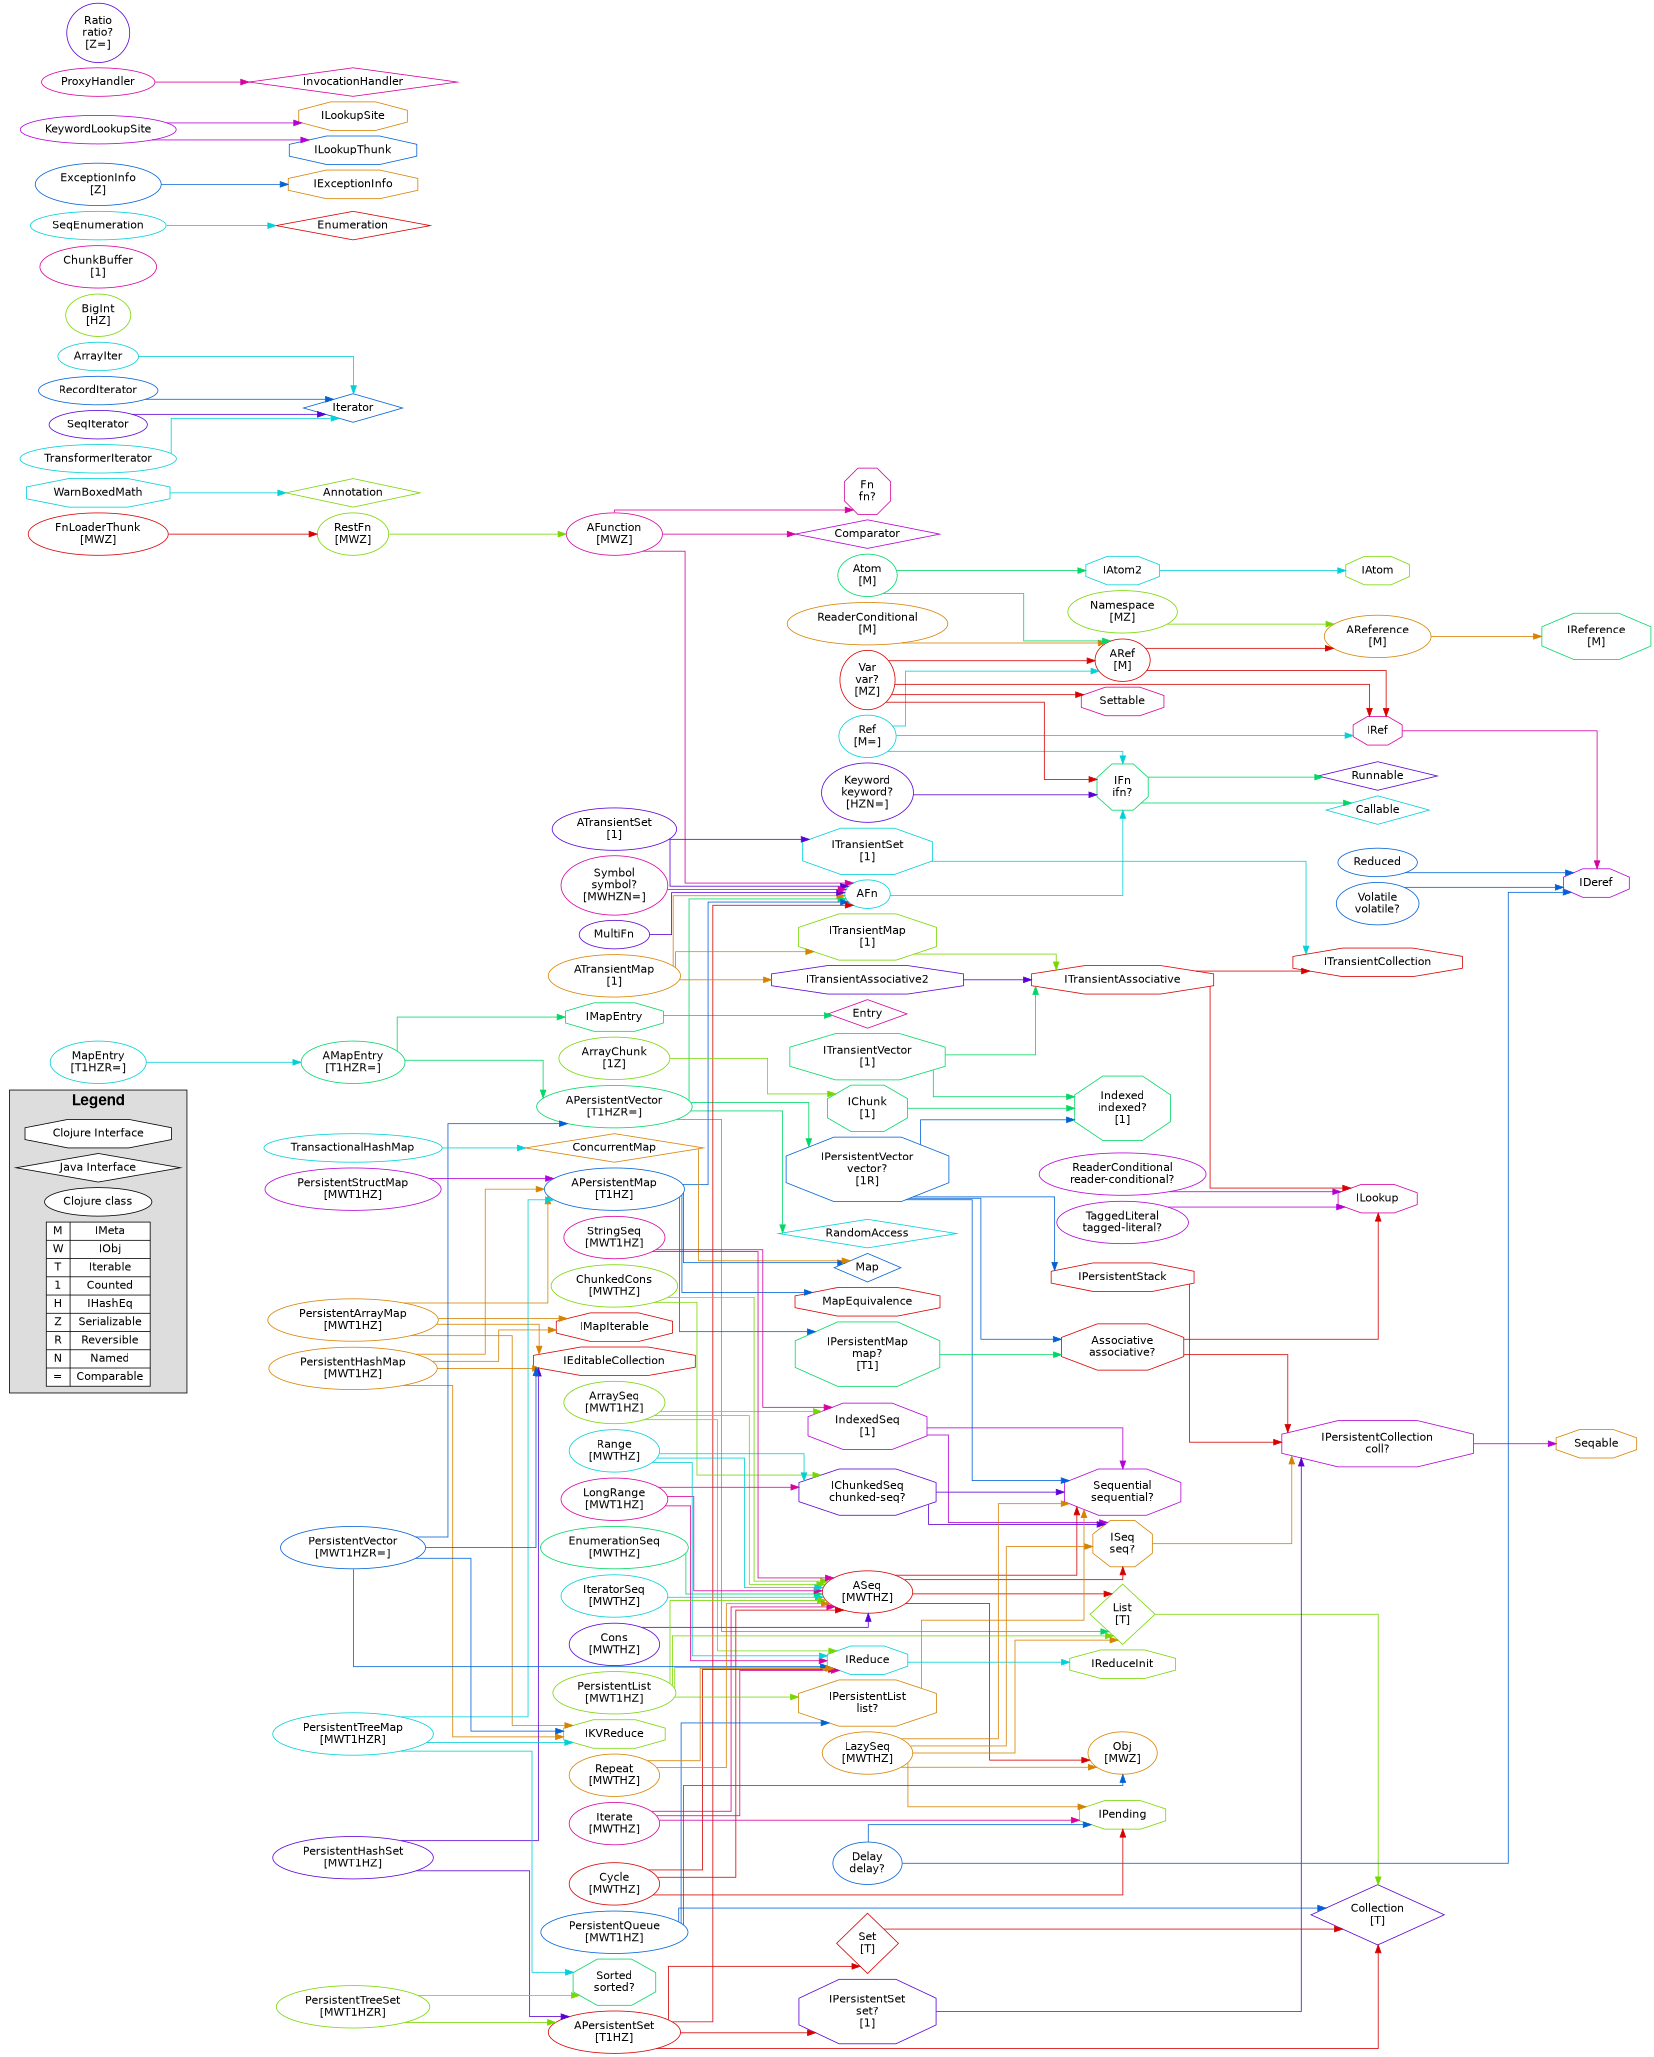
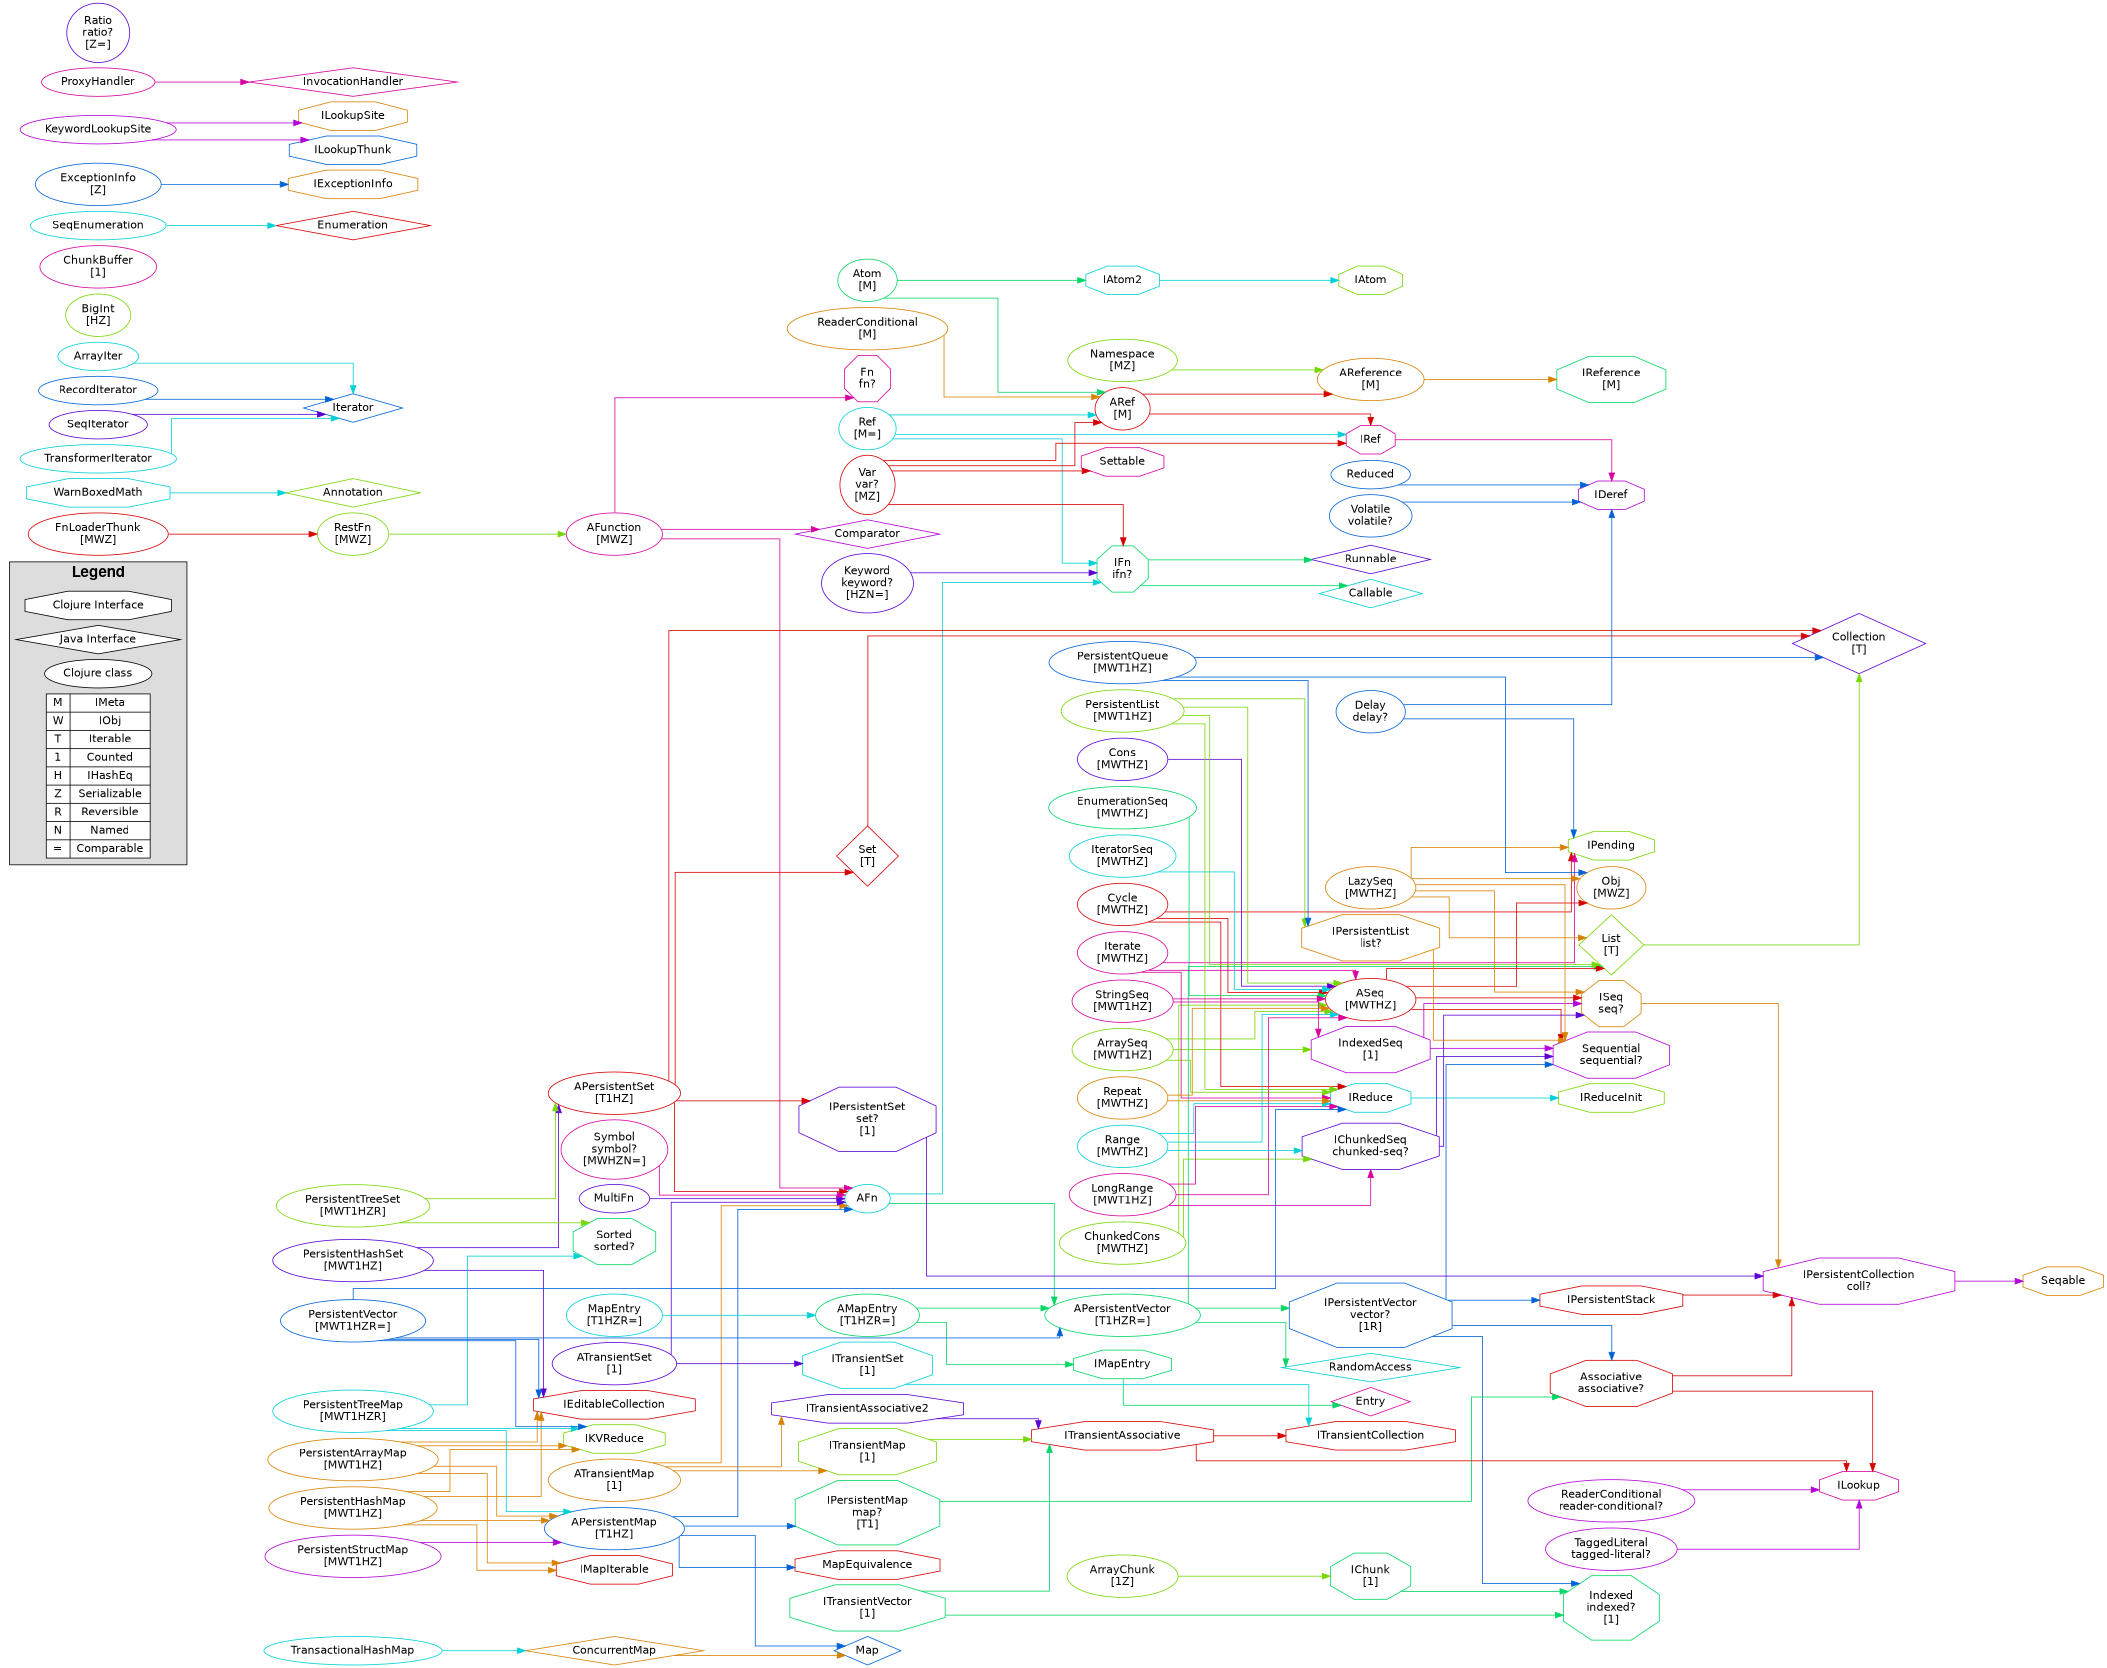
(689, 925) -> (1018, 1203)
